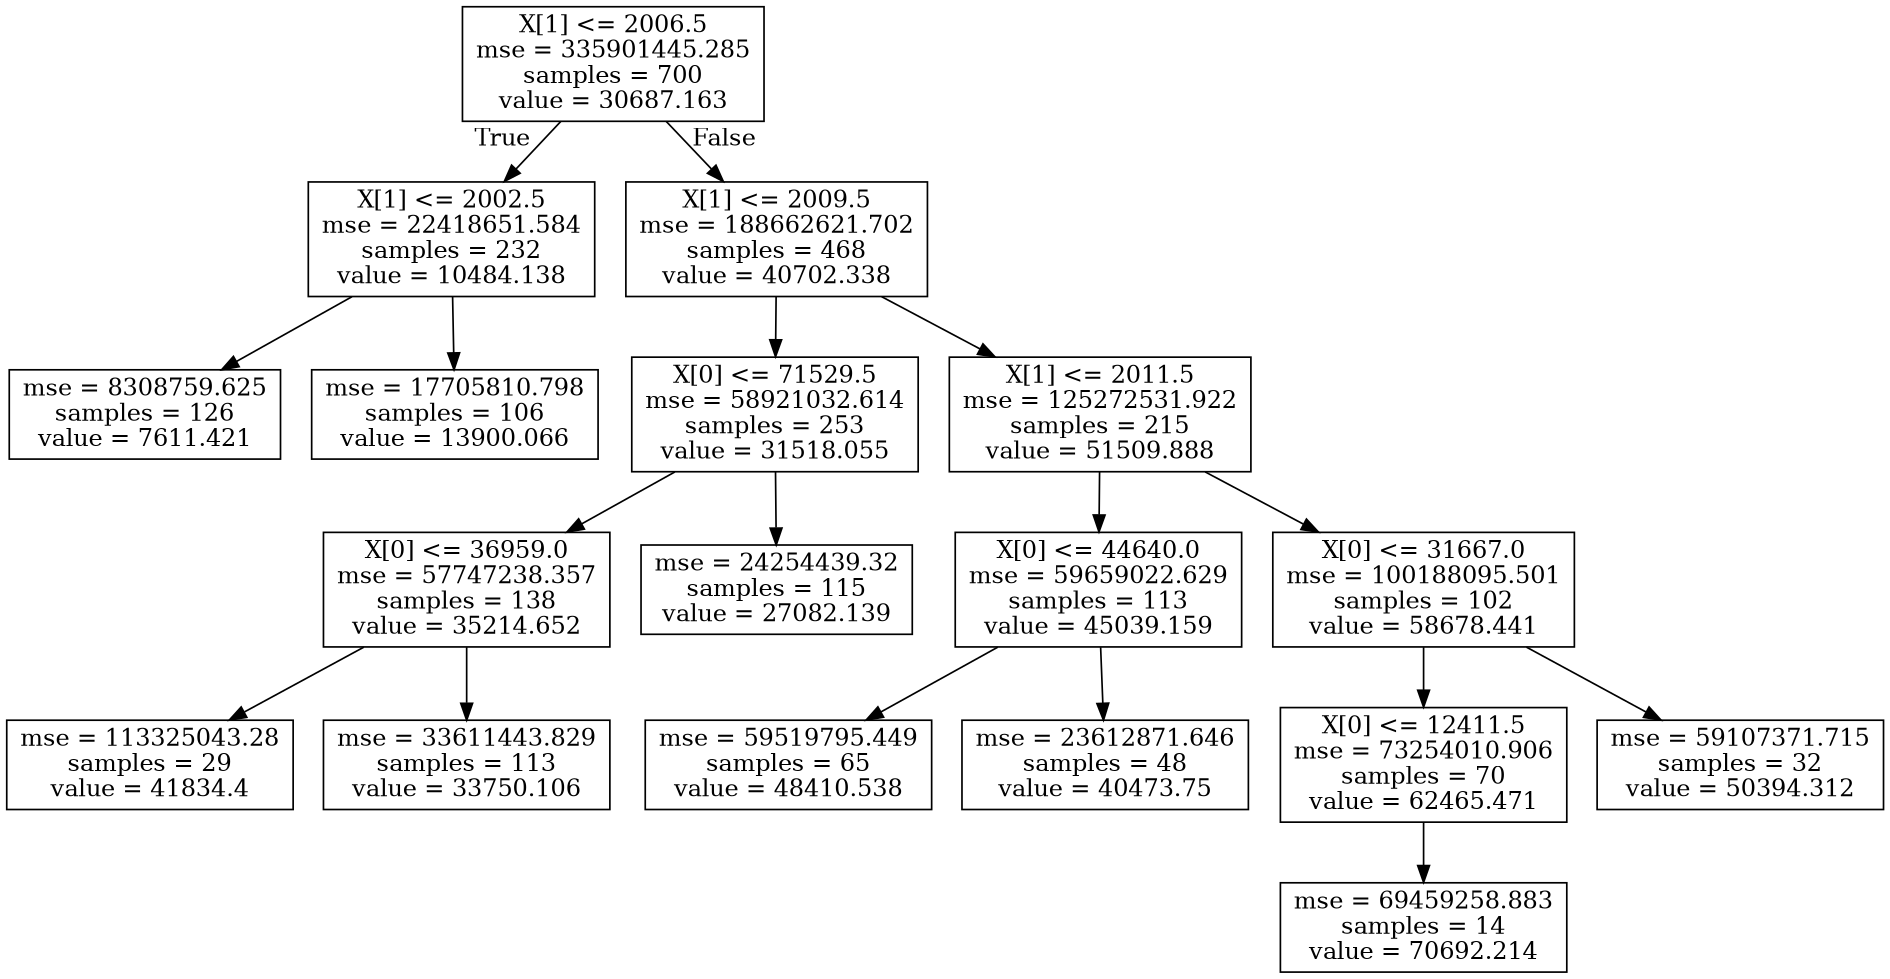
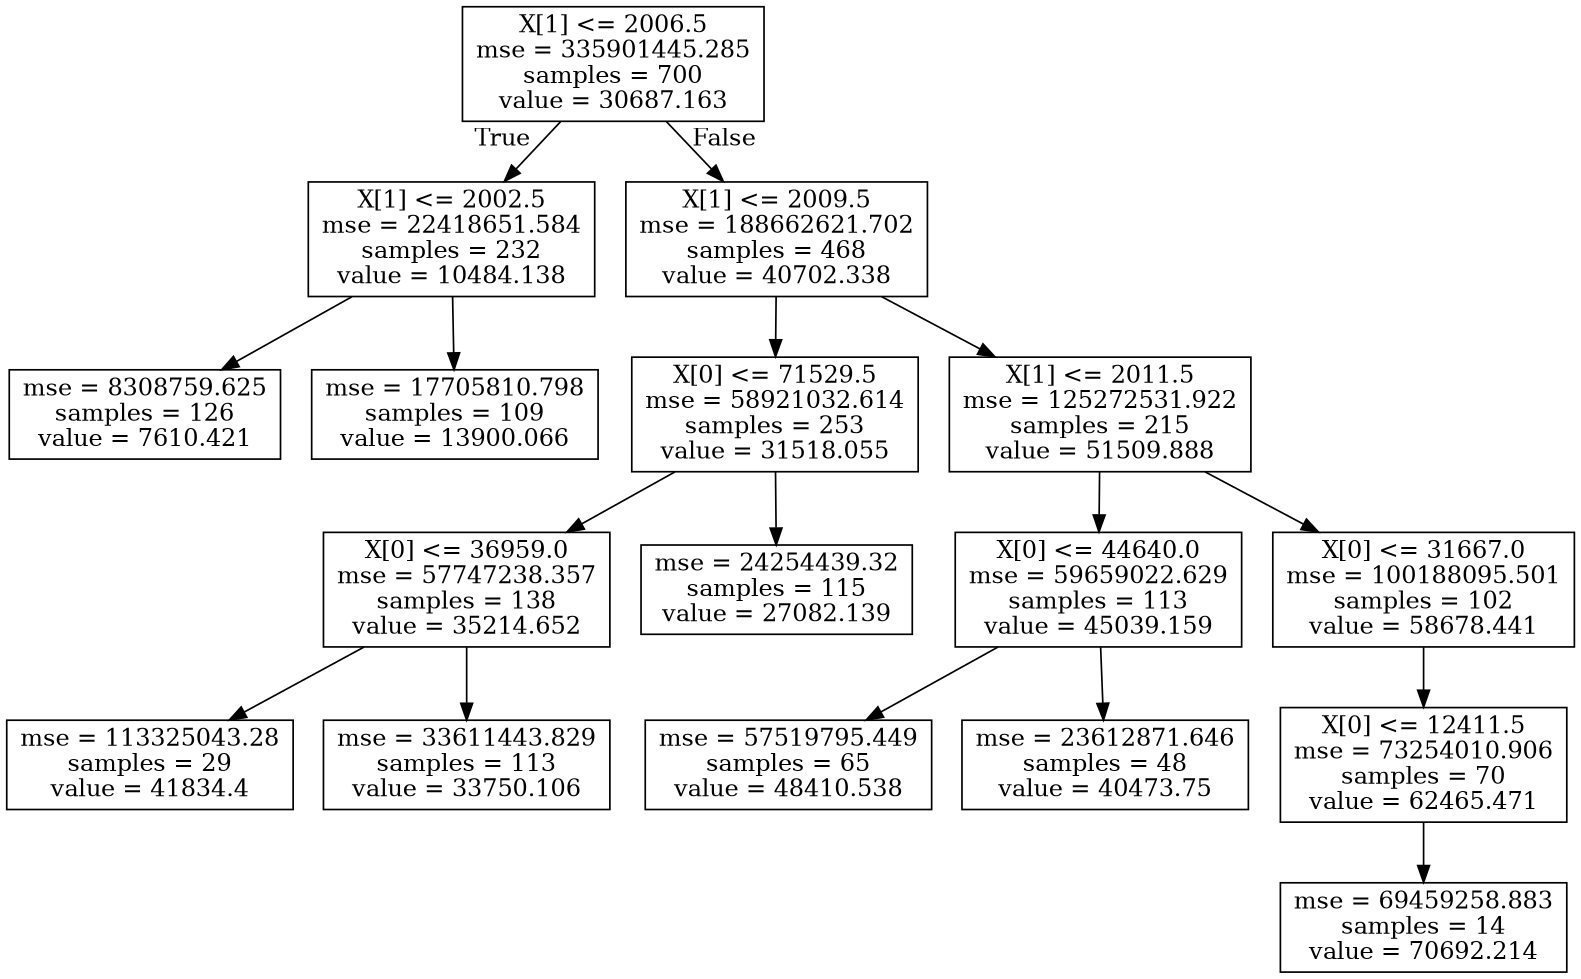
(145, 414) -> (145, 414)
(455, 414) -> (455, 414)
(788, 765) -> (788, 765)
(1740, 765) -> none
